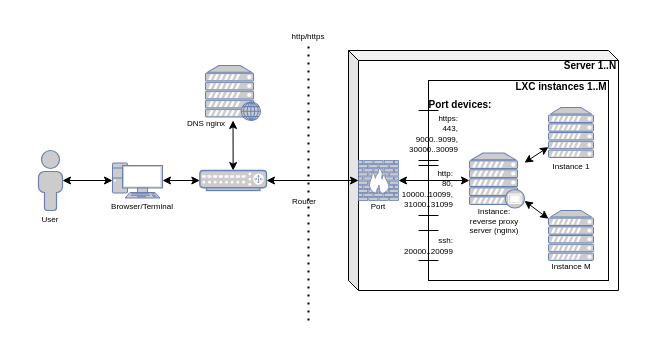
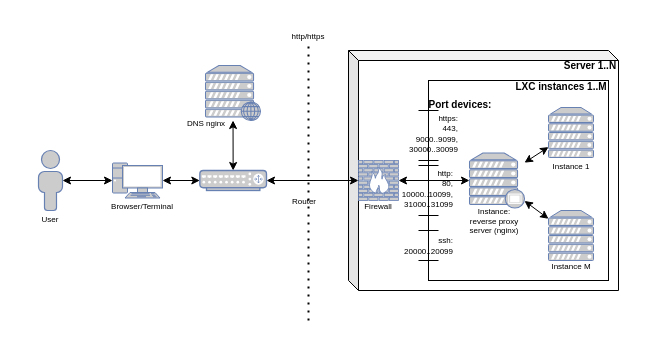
(379, 206) -> (379, 206)
